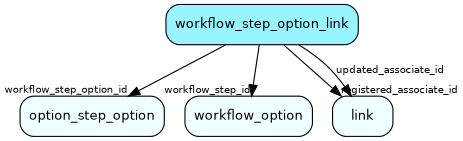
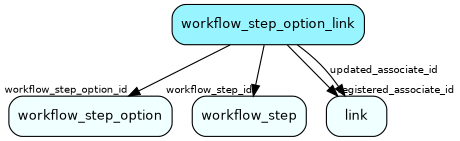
(92, 116) -> (91, 116)
(249, 116) -> (249, 116)
